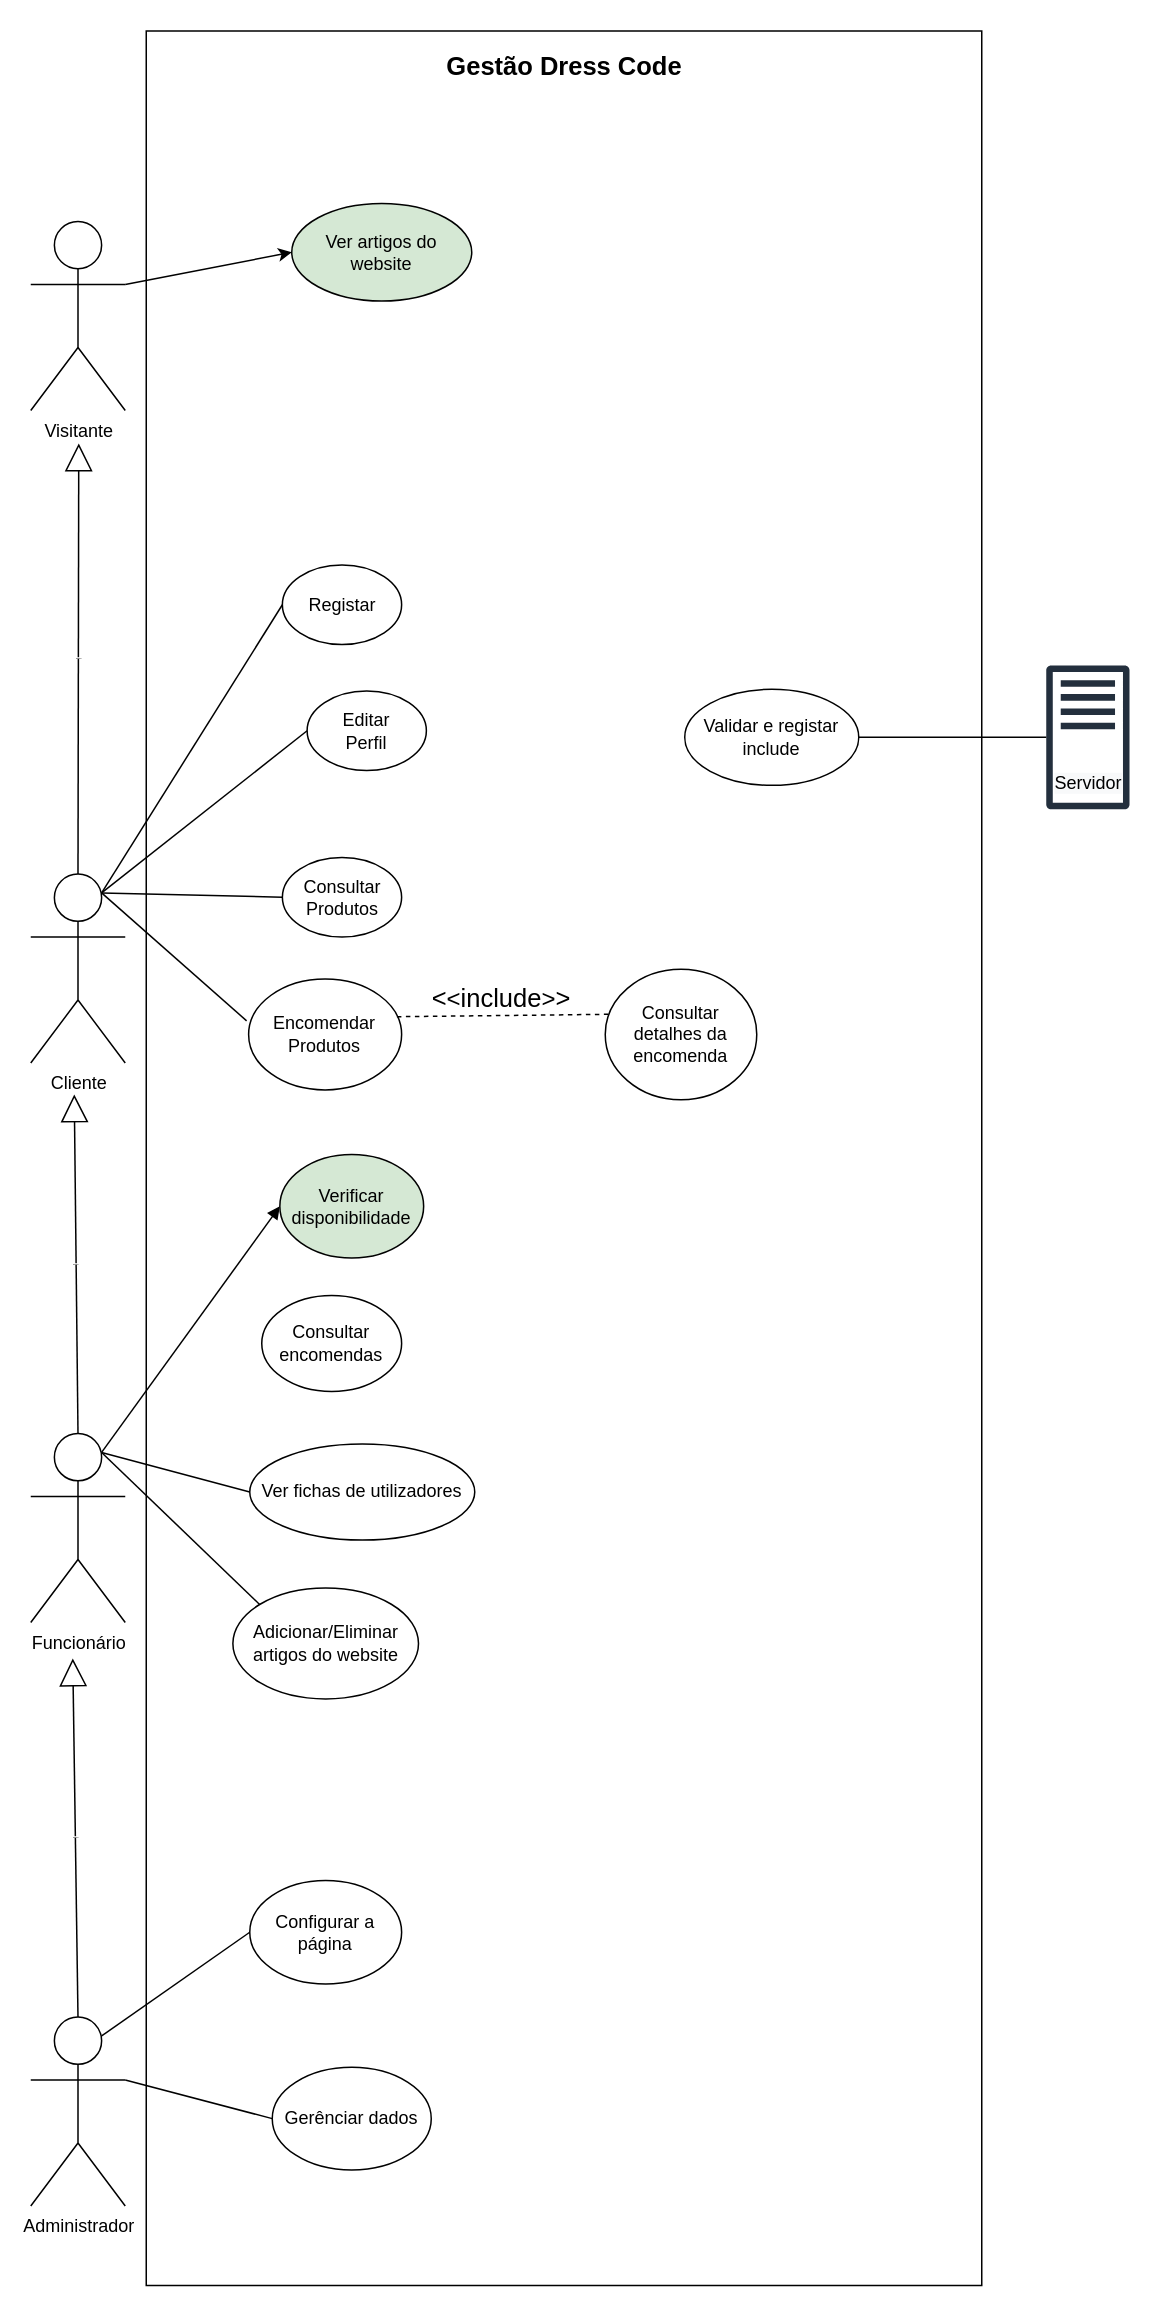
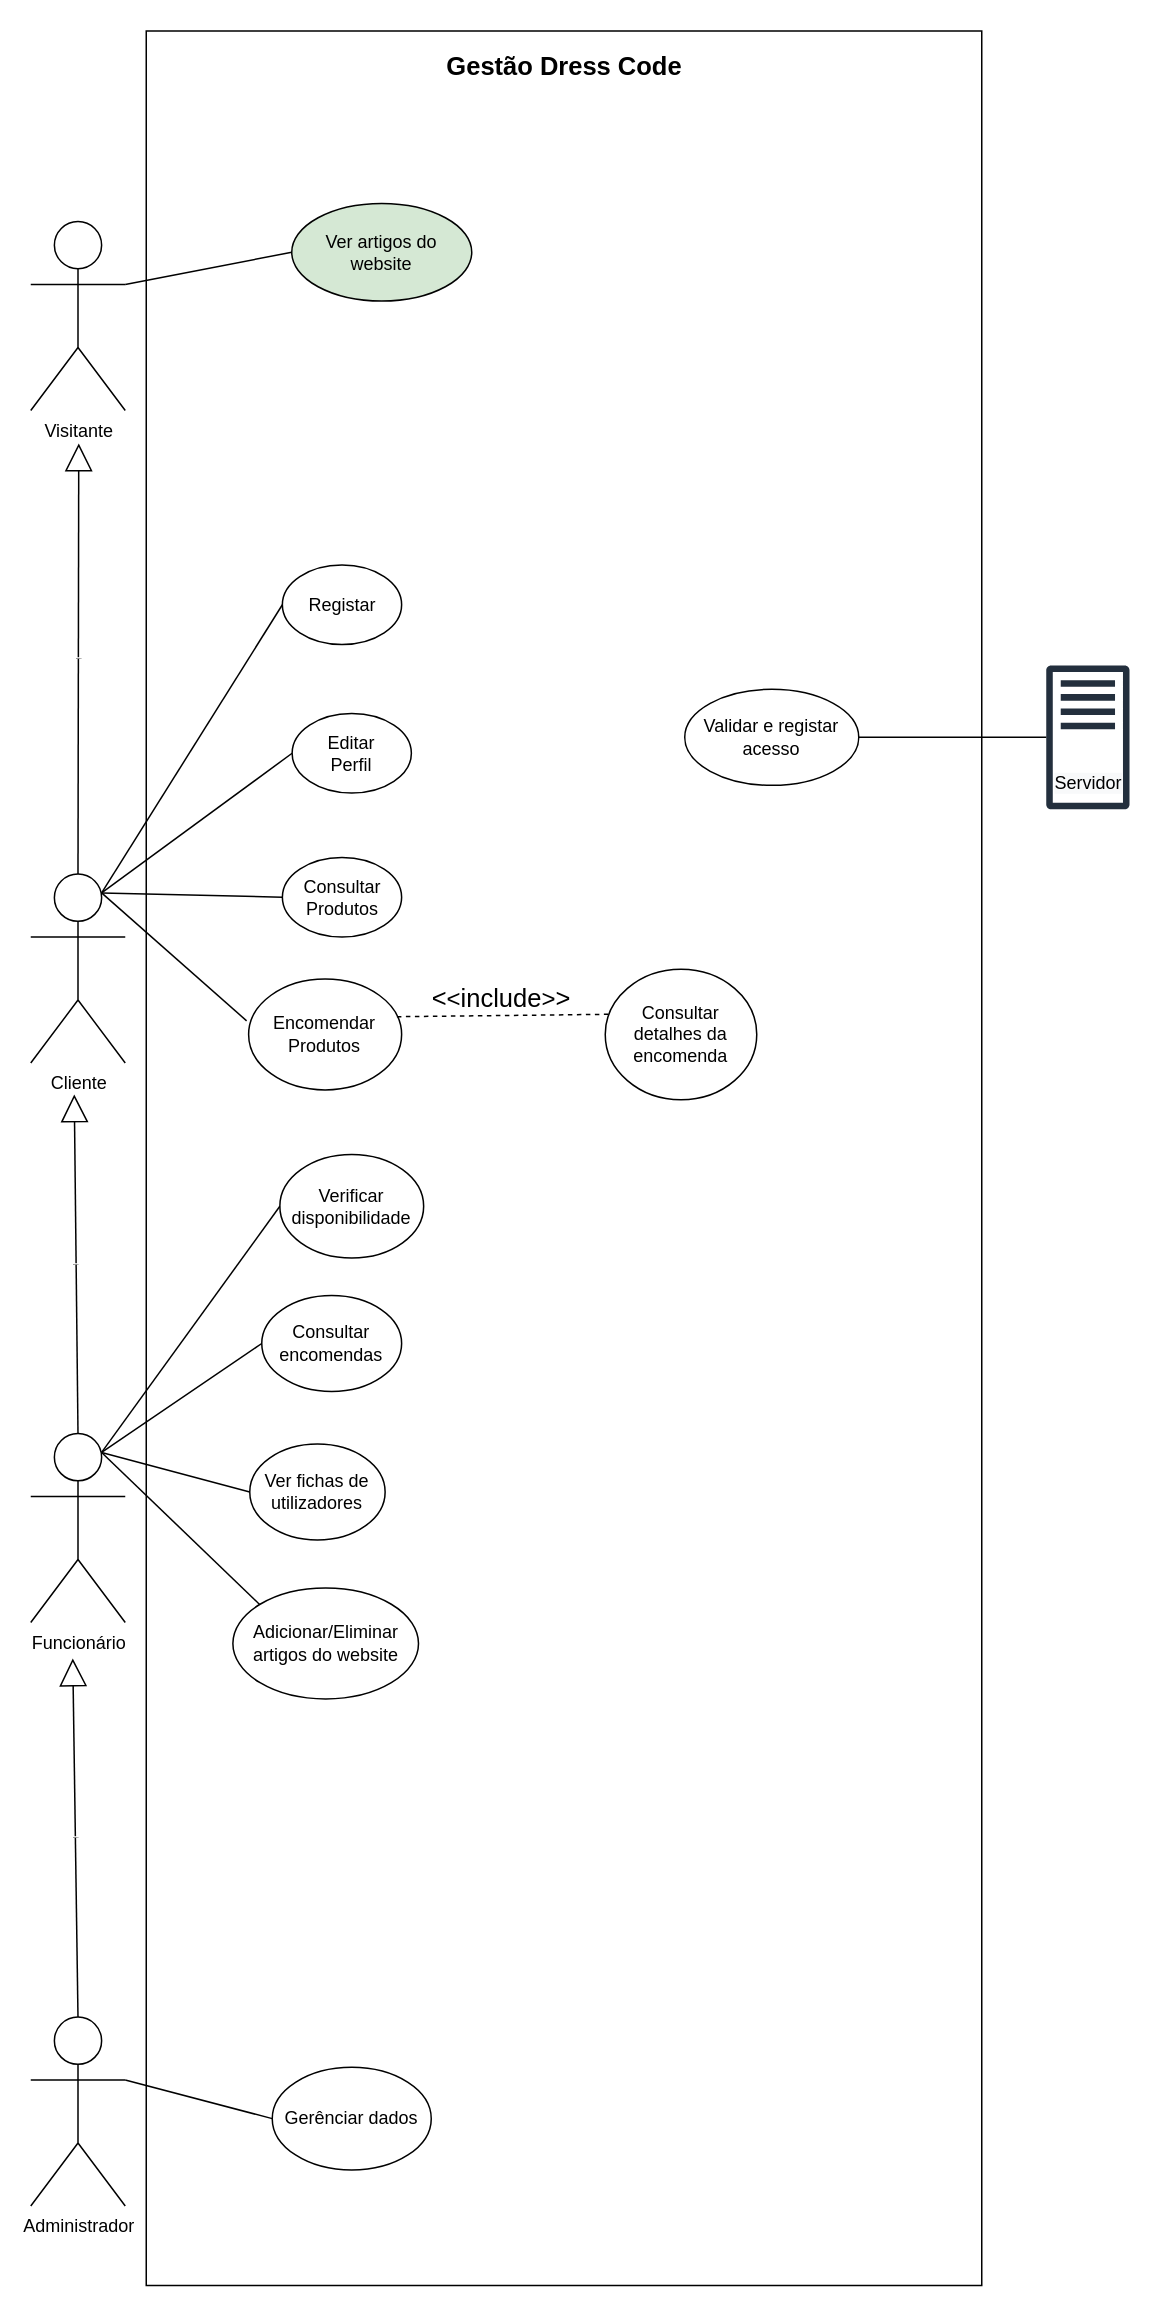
(280, 254) -> (284, 254)
(367, 731) -> (352, 753)
(772, 737) -> (772, 737)
(352, 1206) -> (352, 1206)
(272, 1217) -> (275, 1212)
none -> (183, 1397)
(362, 1492) -> (317, 1492)
(326, 1932) -> none
(176, 1984) -> none
